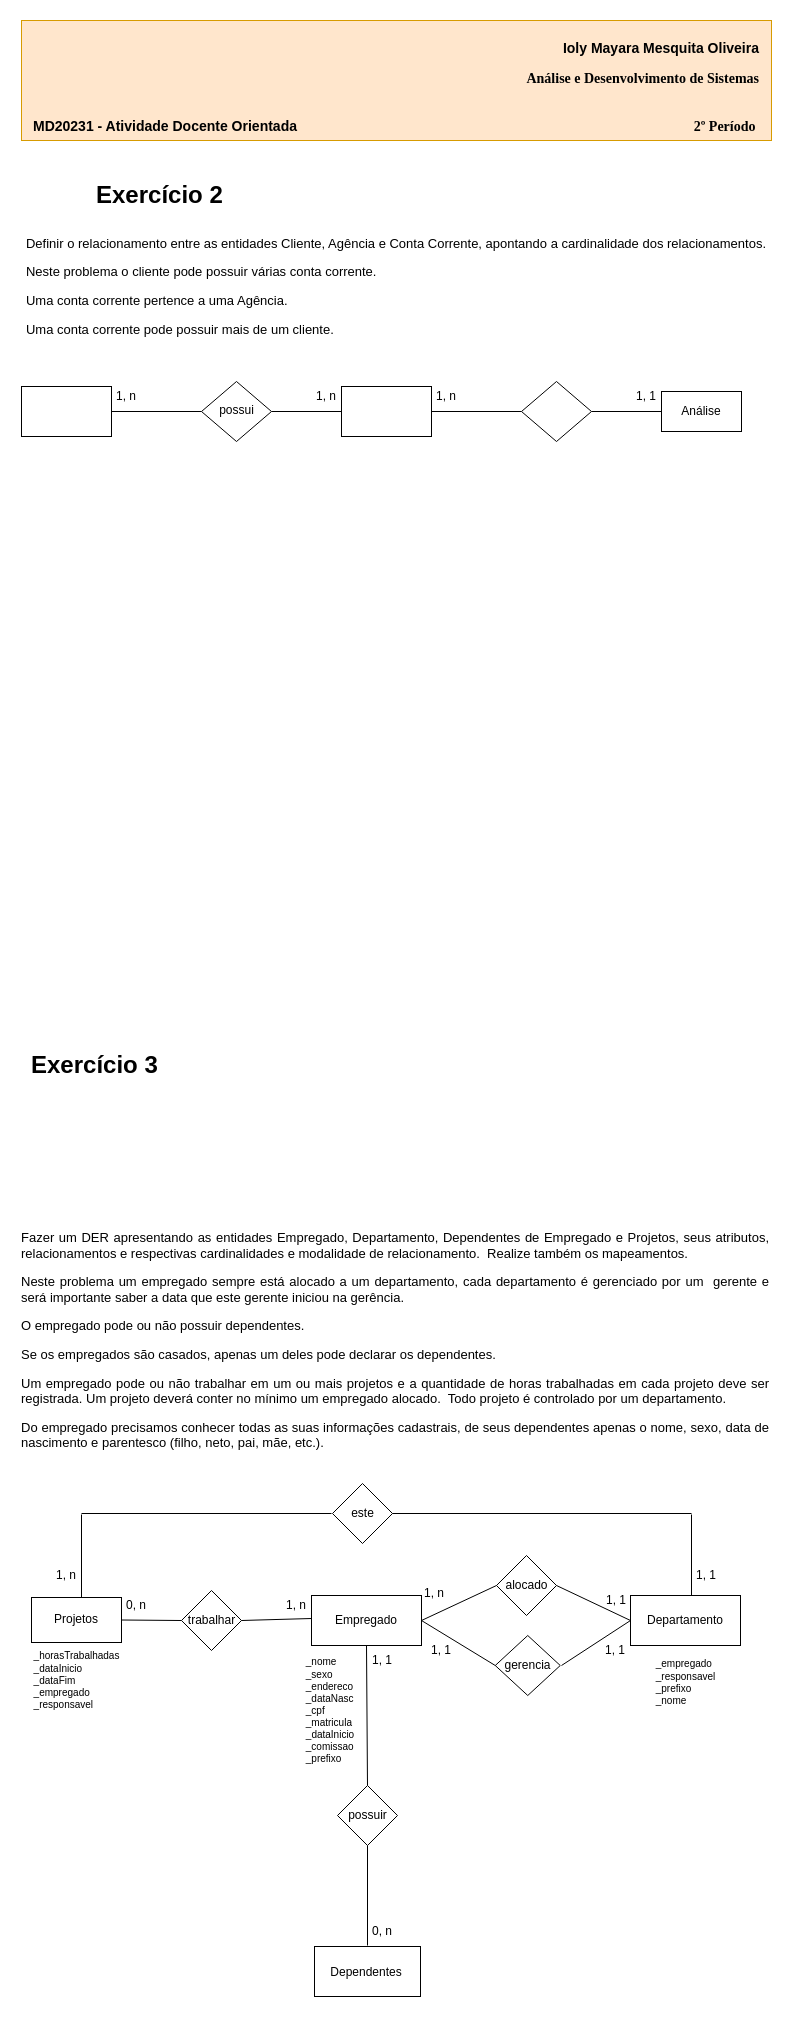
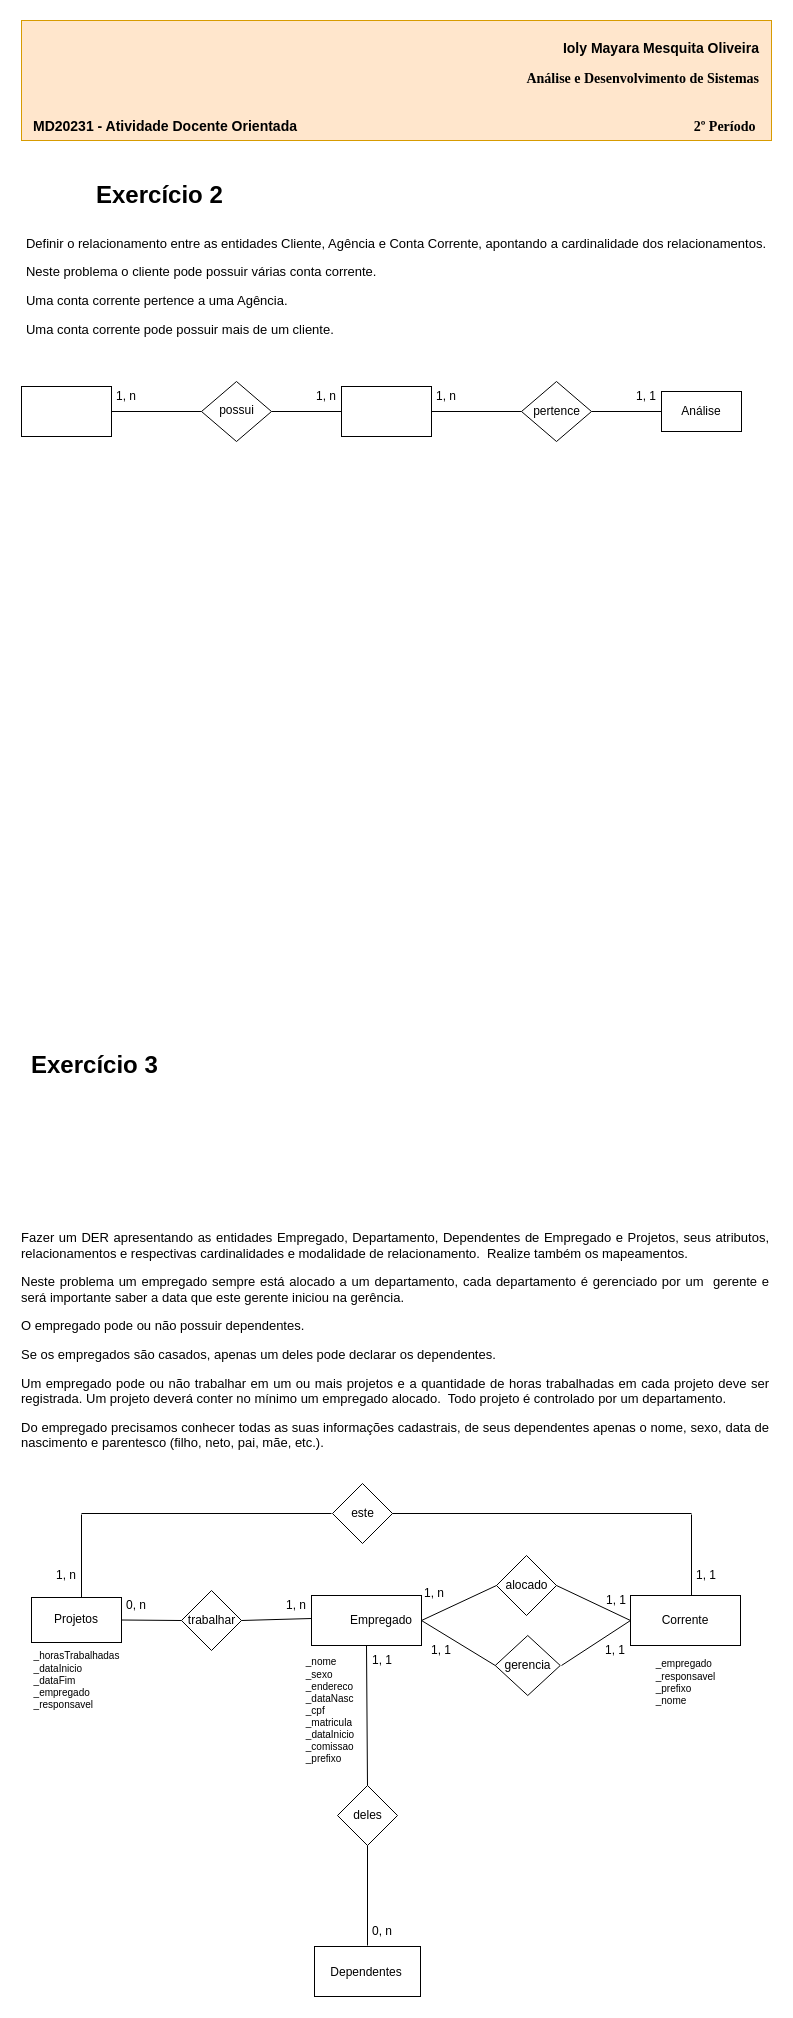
none -> (557, 412)
(367, 1621) -> (382, 1621)
(686, 1621) -> (686, 1621)
(368, 1816) -> (368, 1816)
